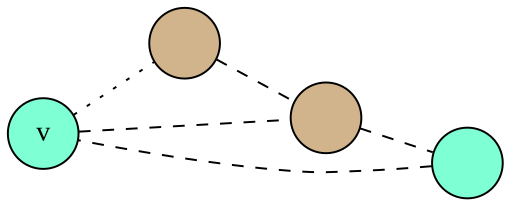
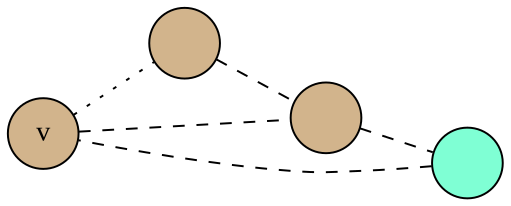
(43, 134) -> (43, 134)
